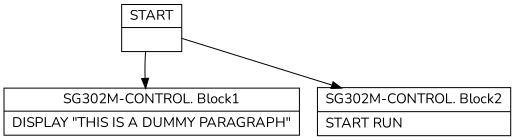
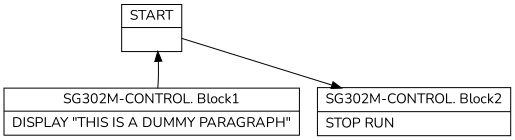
(145, 65) -> (158, 75)
(365, 123) -> (360, 123)
